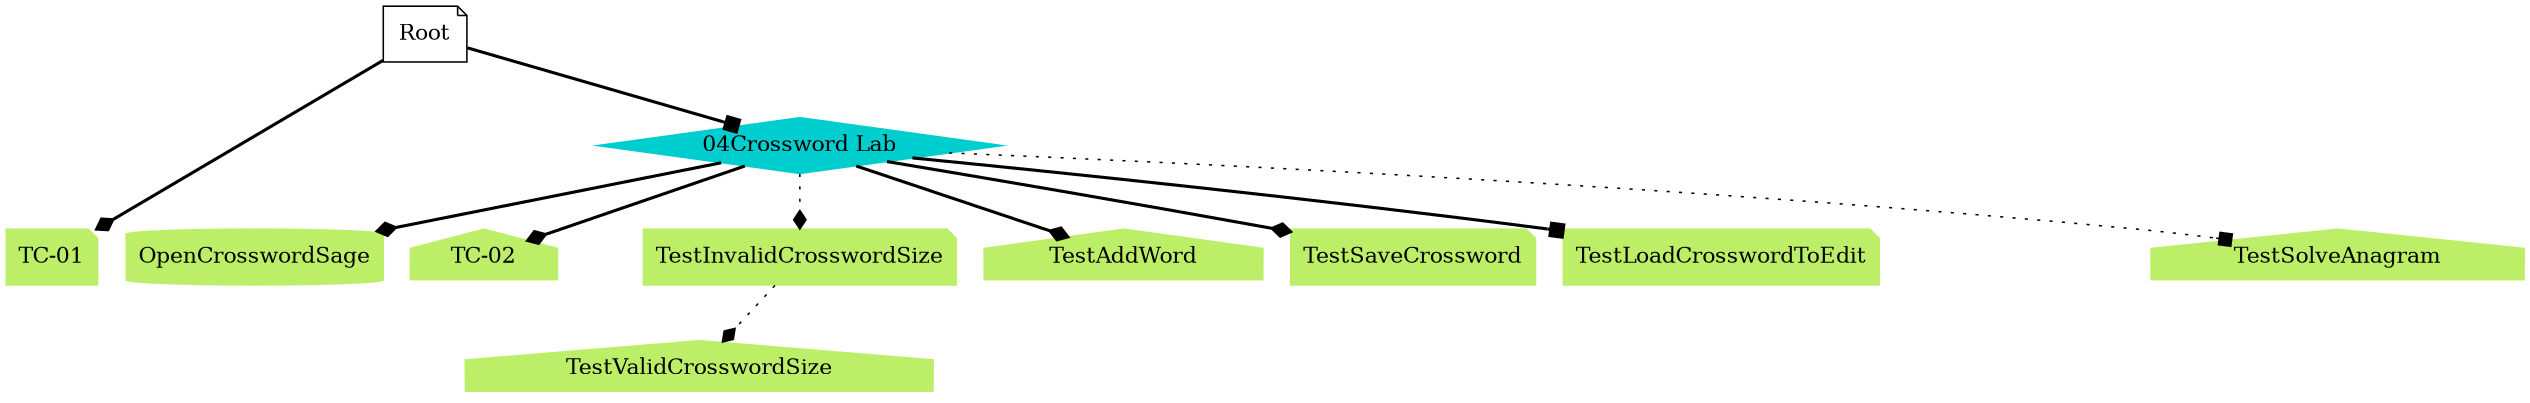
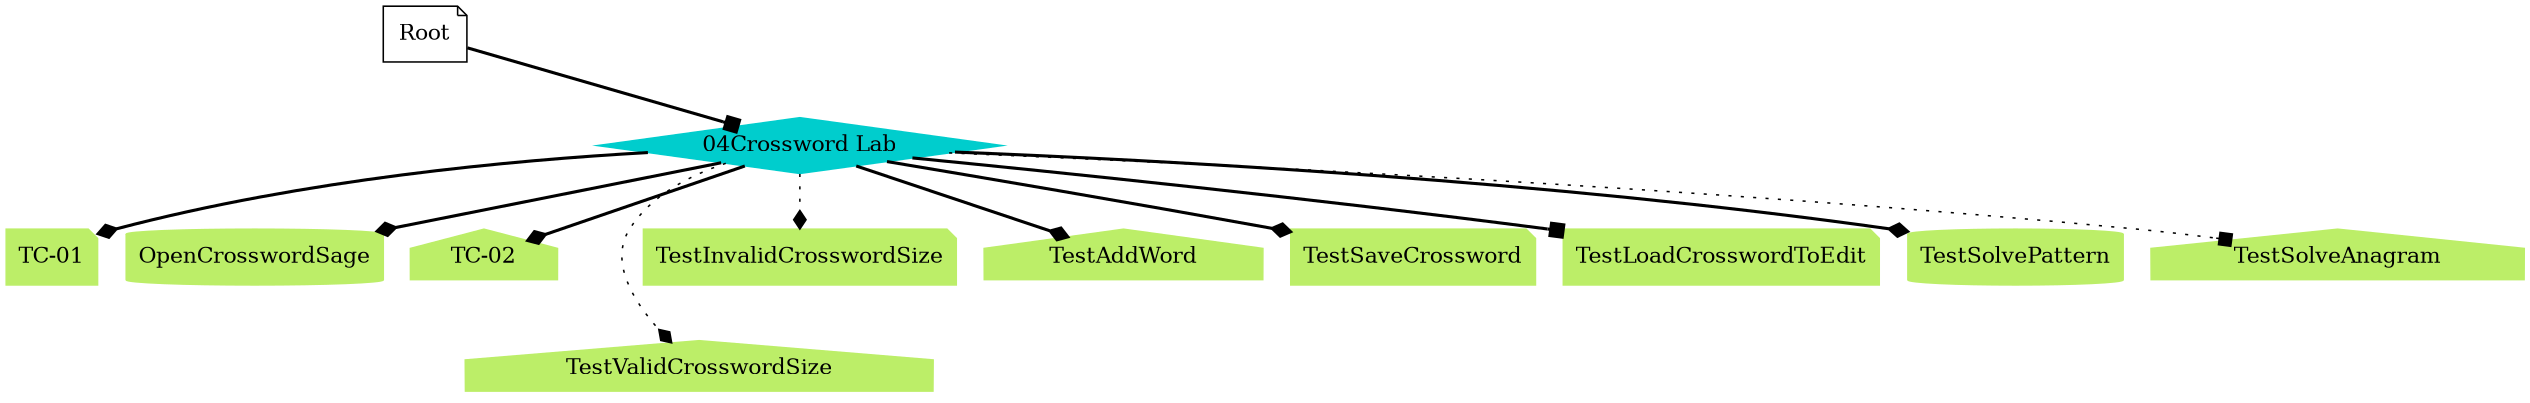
(248, 140) -> (380, 178)
none -> (2016, 257)
(755, 307) -> (632, 226)
